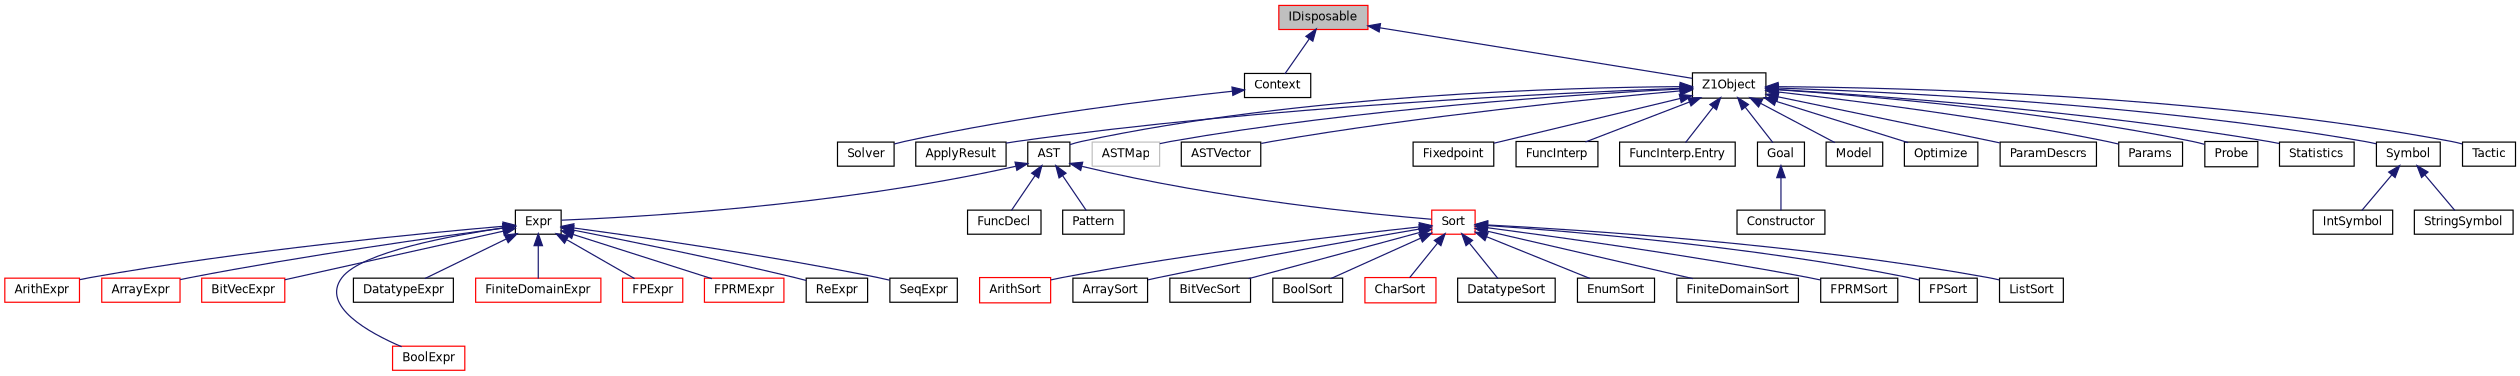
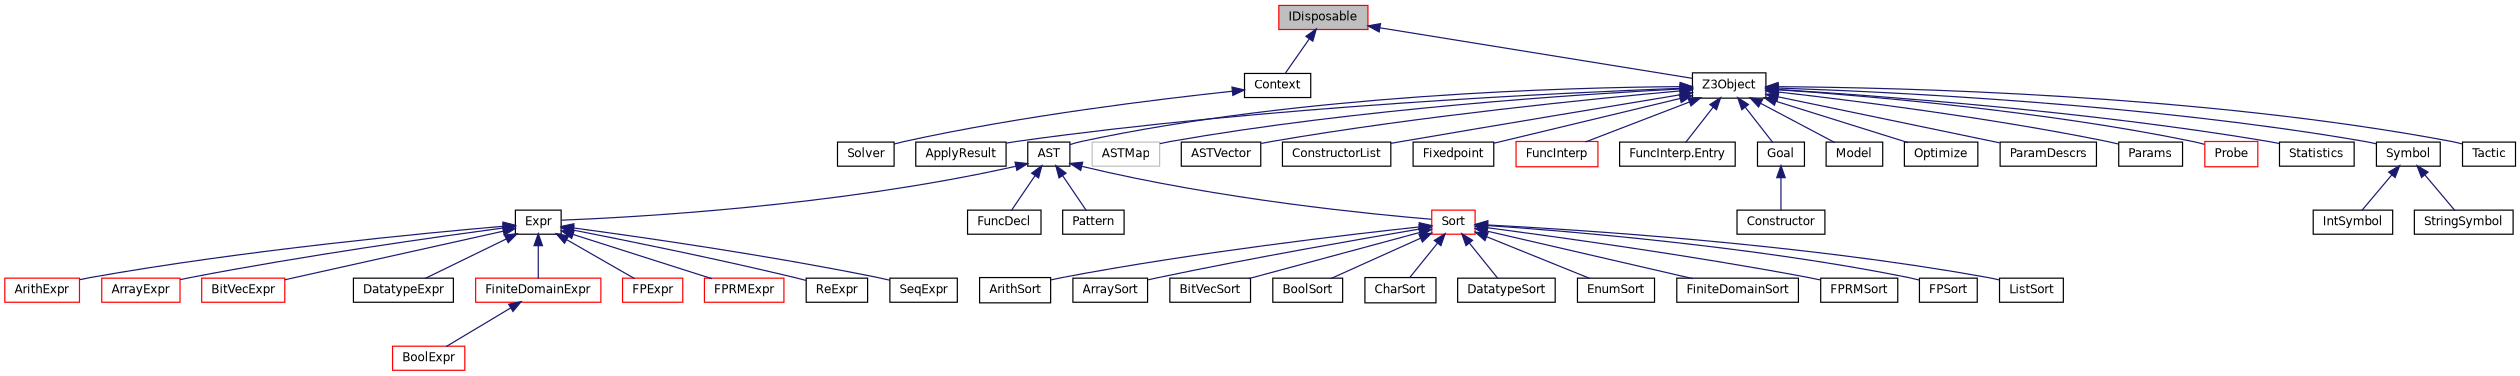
(1729, 85) -> (1729, 85)
none -> (1337, 154)
(1557, 154) -> (1557, 154)
(2231, 154) -> (2231, 154)
(346, 274) -> (478, 327)
(1015, 290) -> (1015, 290)
(1400, 290) -> (1400, 290)
